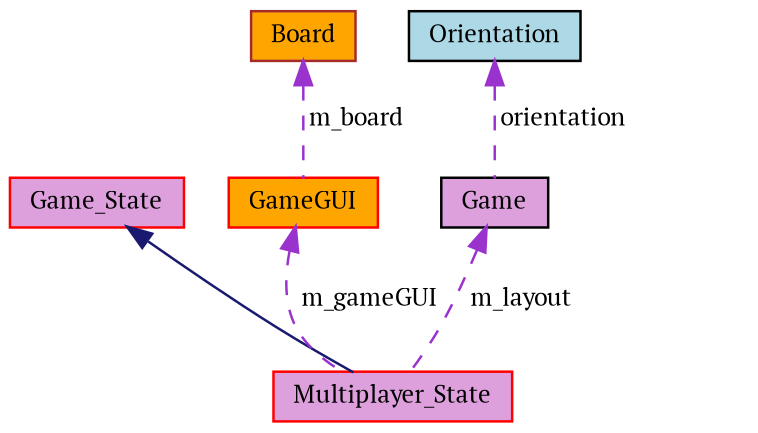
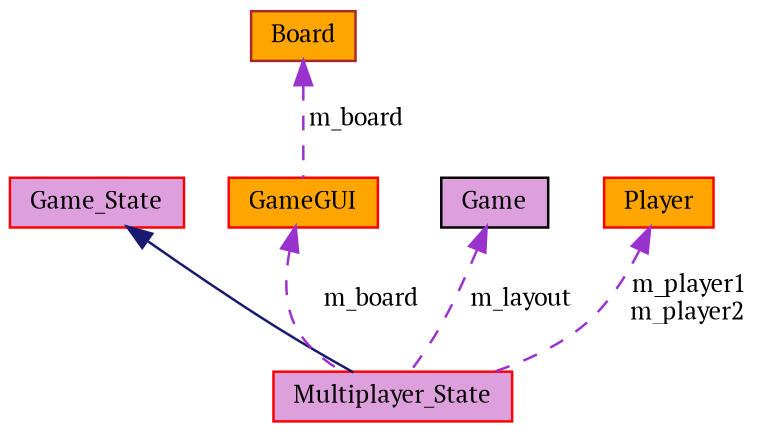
(495, 36) -> none
none -> (659, 203)
(368, 300) -> (368, 300)
